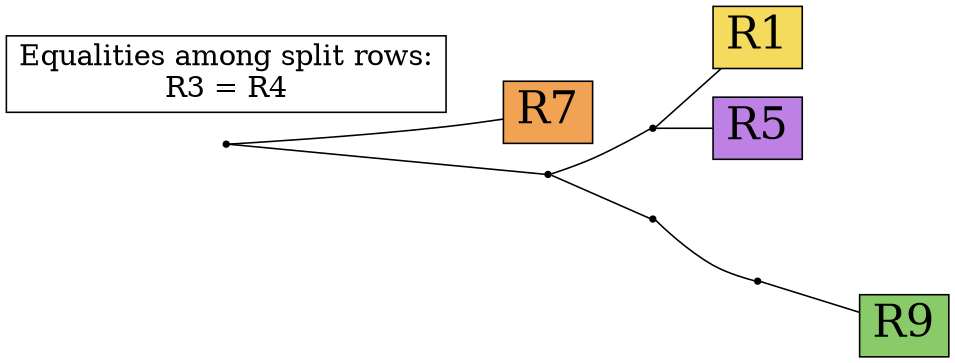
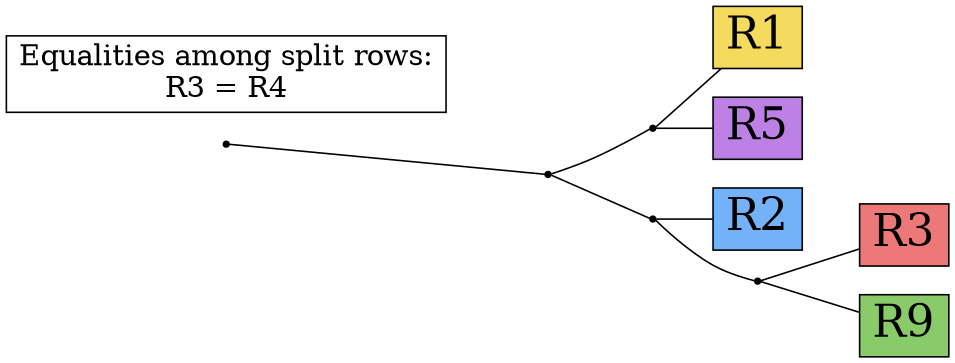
(548, 112) -> none
none -> (758, 219)
none -> (904, 235)
